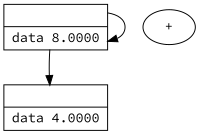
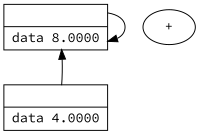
(49, 62) -> (62, 72)
